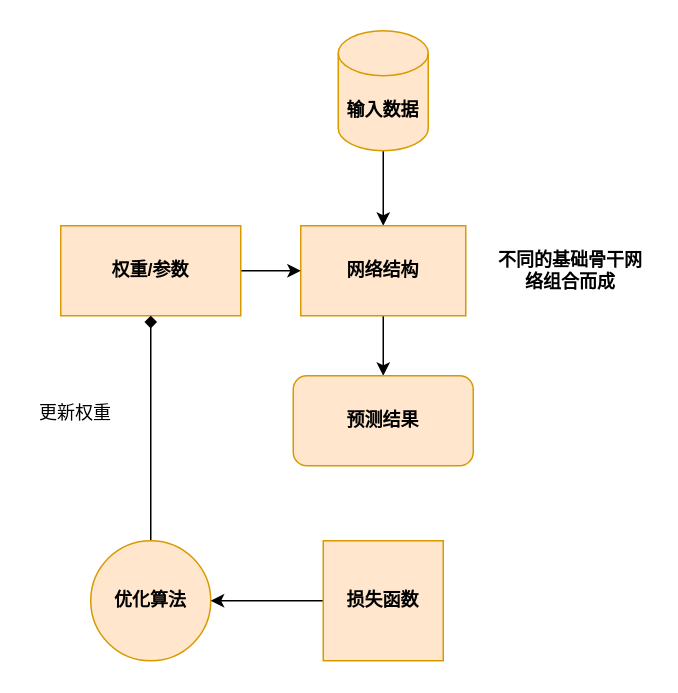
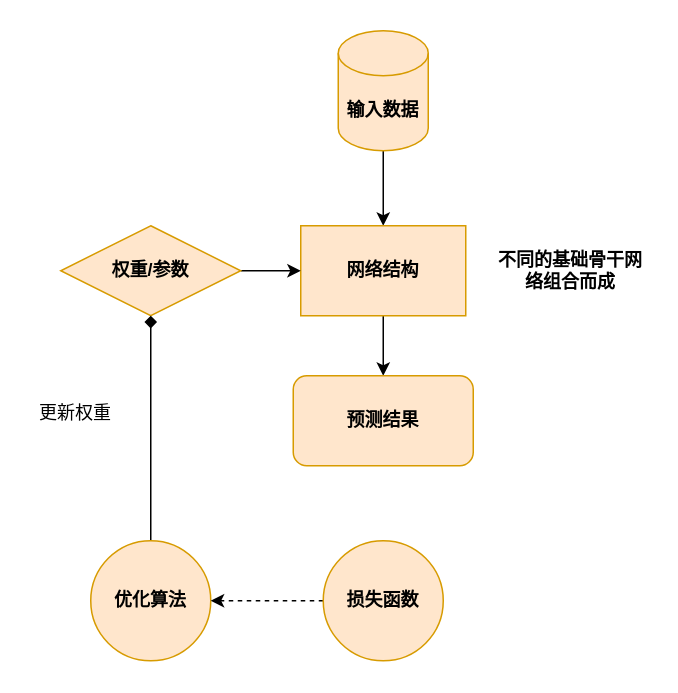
(151, 271) -> (151, 271)
(272, 601) -> (272, 601)
(383, 601) -> (383, 601)
